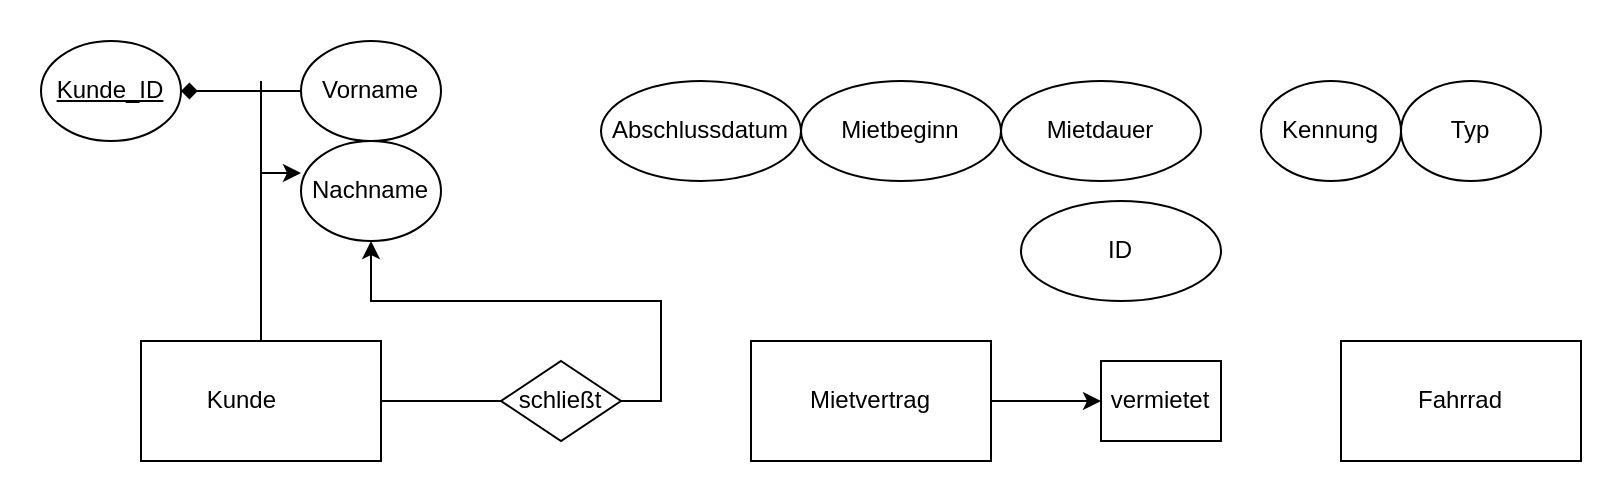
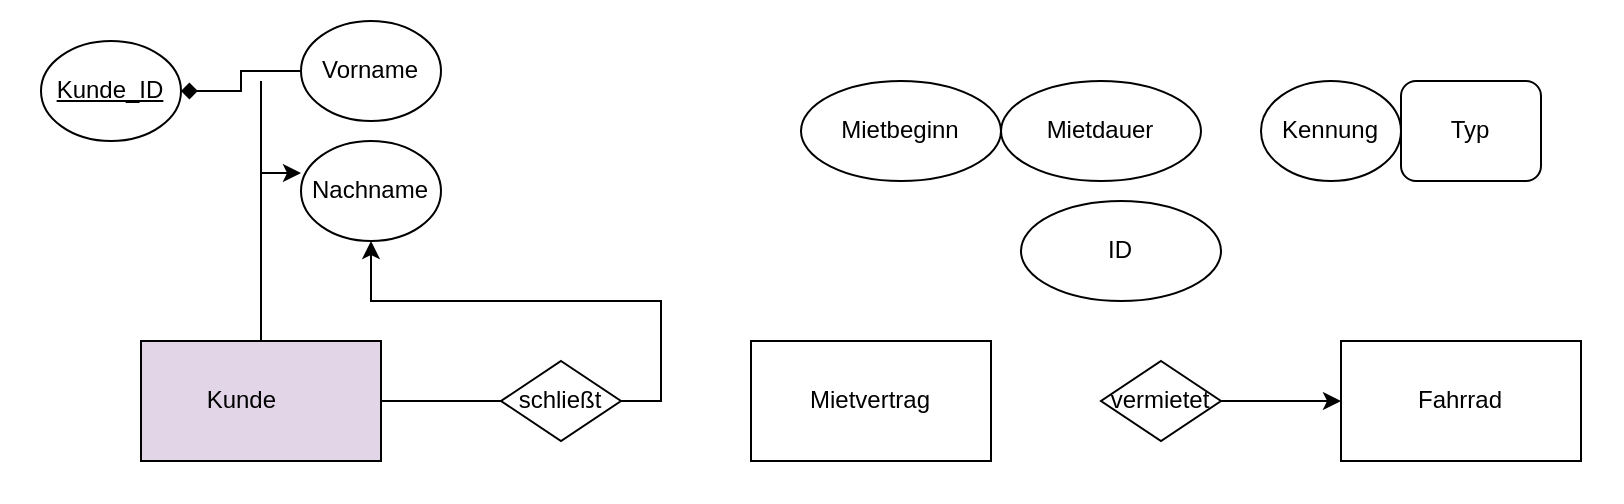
(371, 91) -> (371, 71)
(701, 131) -> none
(1471, 131) -> (1471, 131)
(261, 401) -> (261, 401)
(1039, 401) -> none
(1161, 401) -> (1161, 401)
none -> (1274, 401)
